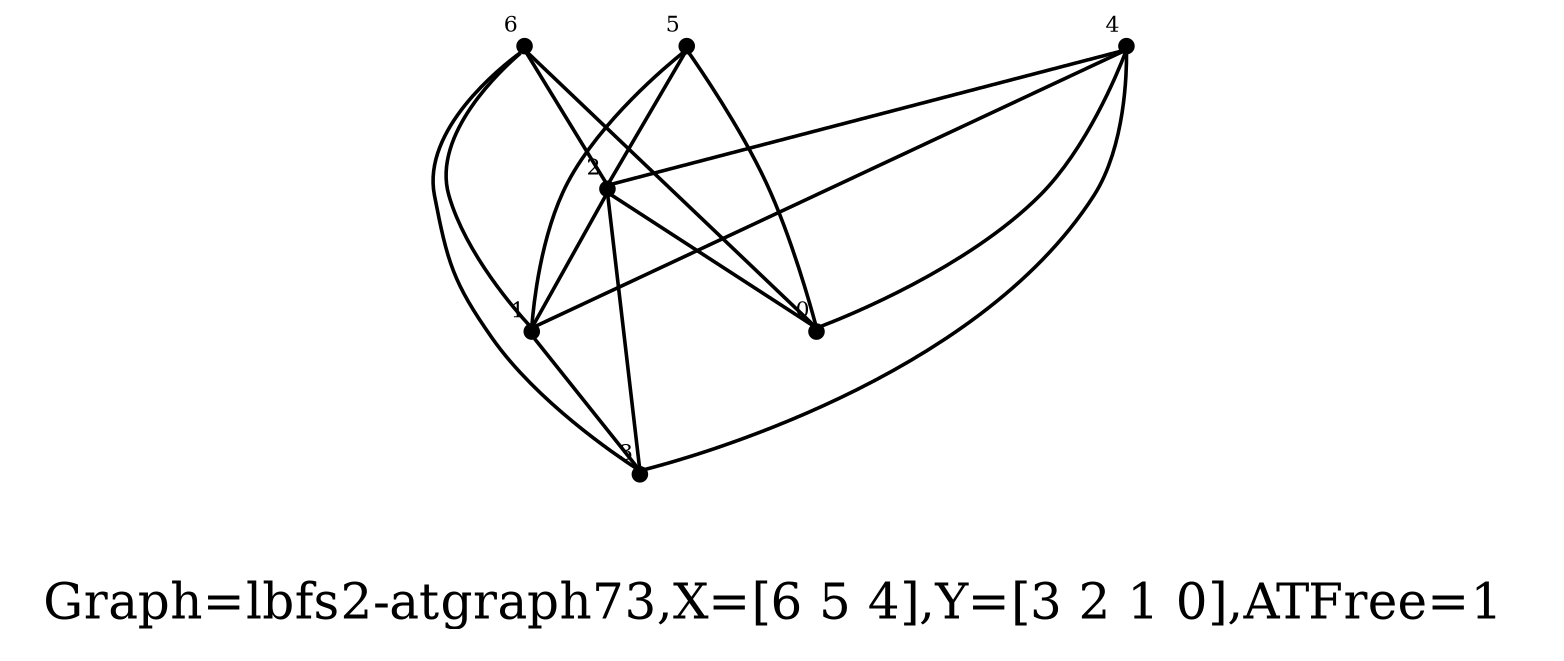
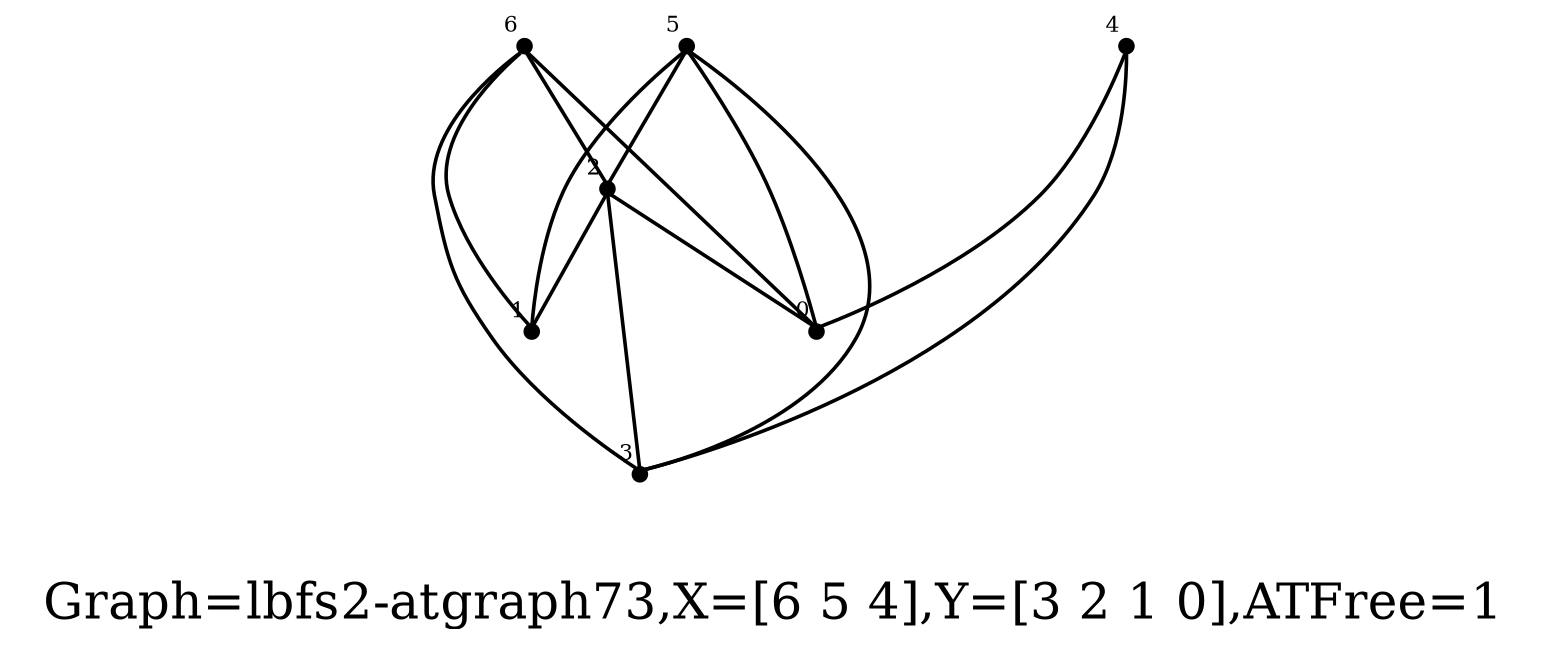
(867, 117) -> none
(830, 189) -> none
(586, 403) -> (867, 274)
